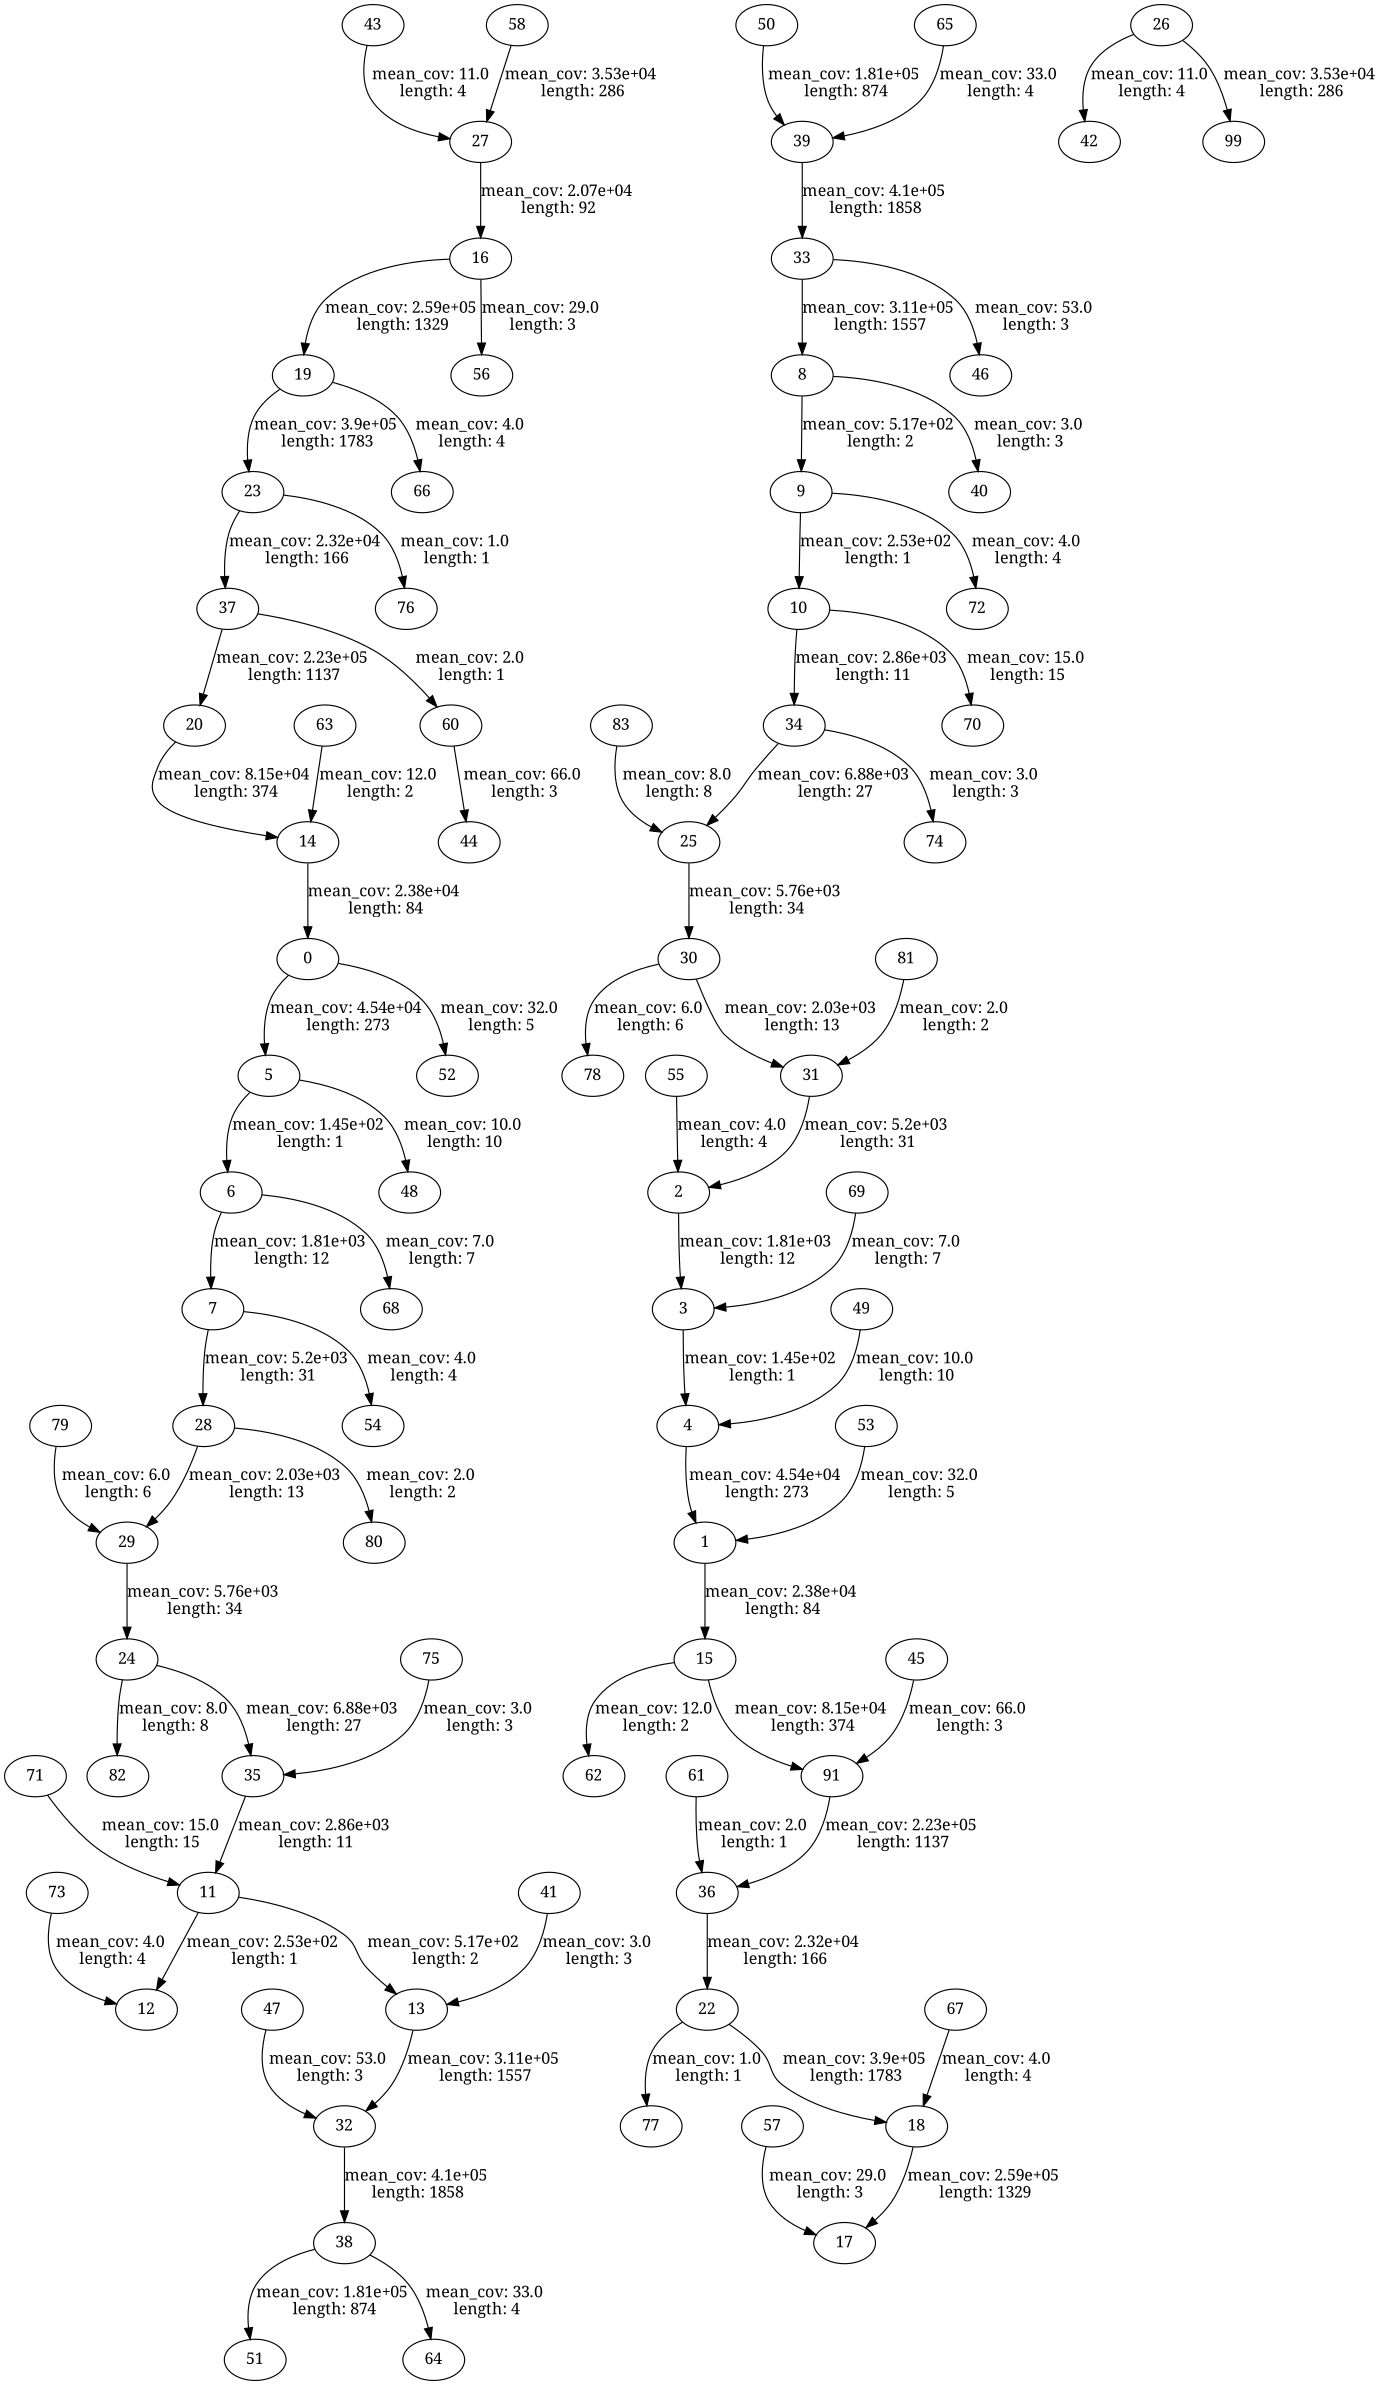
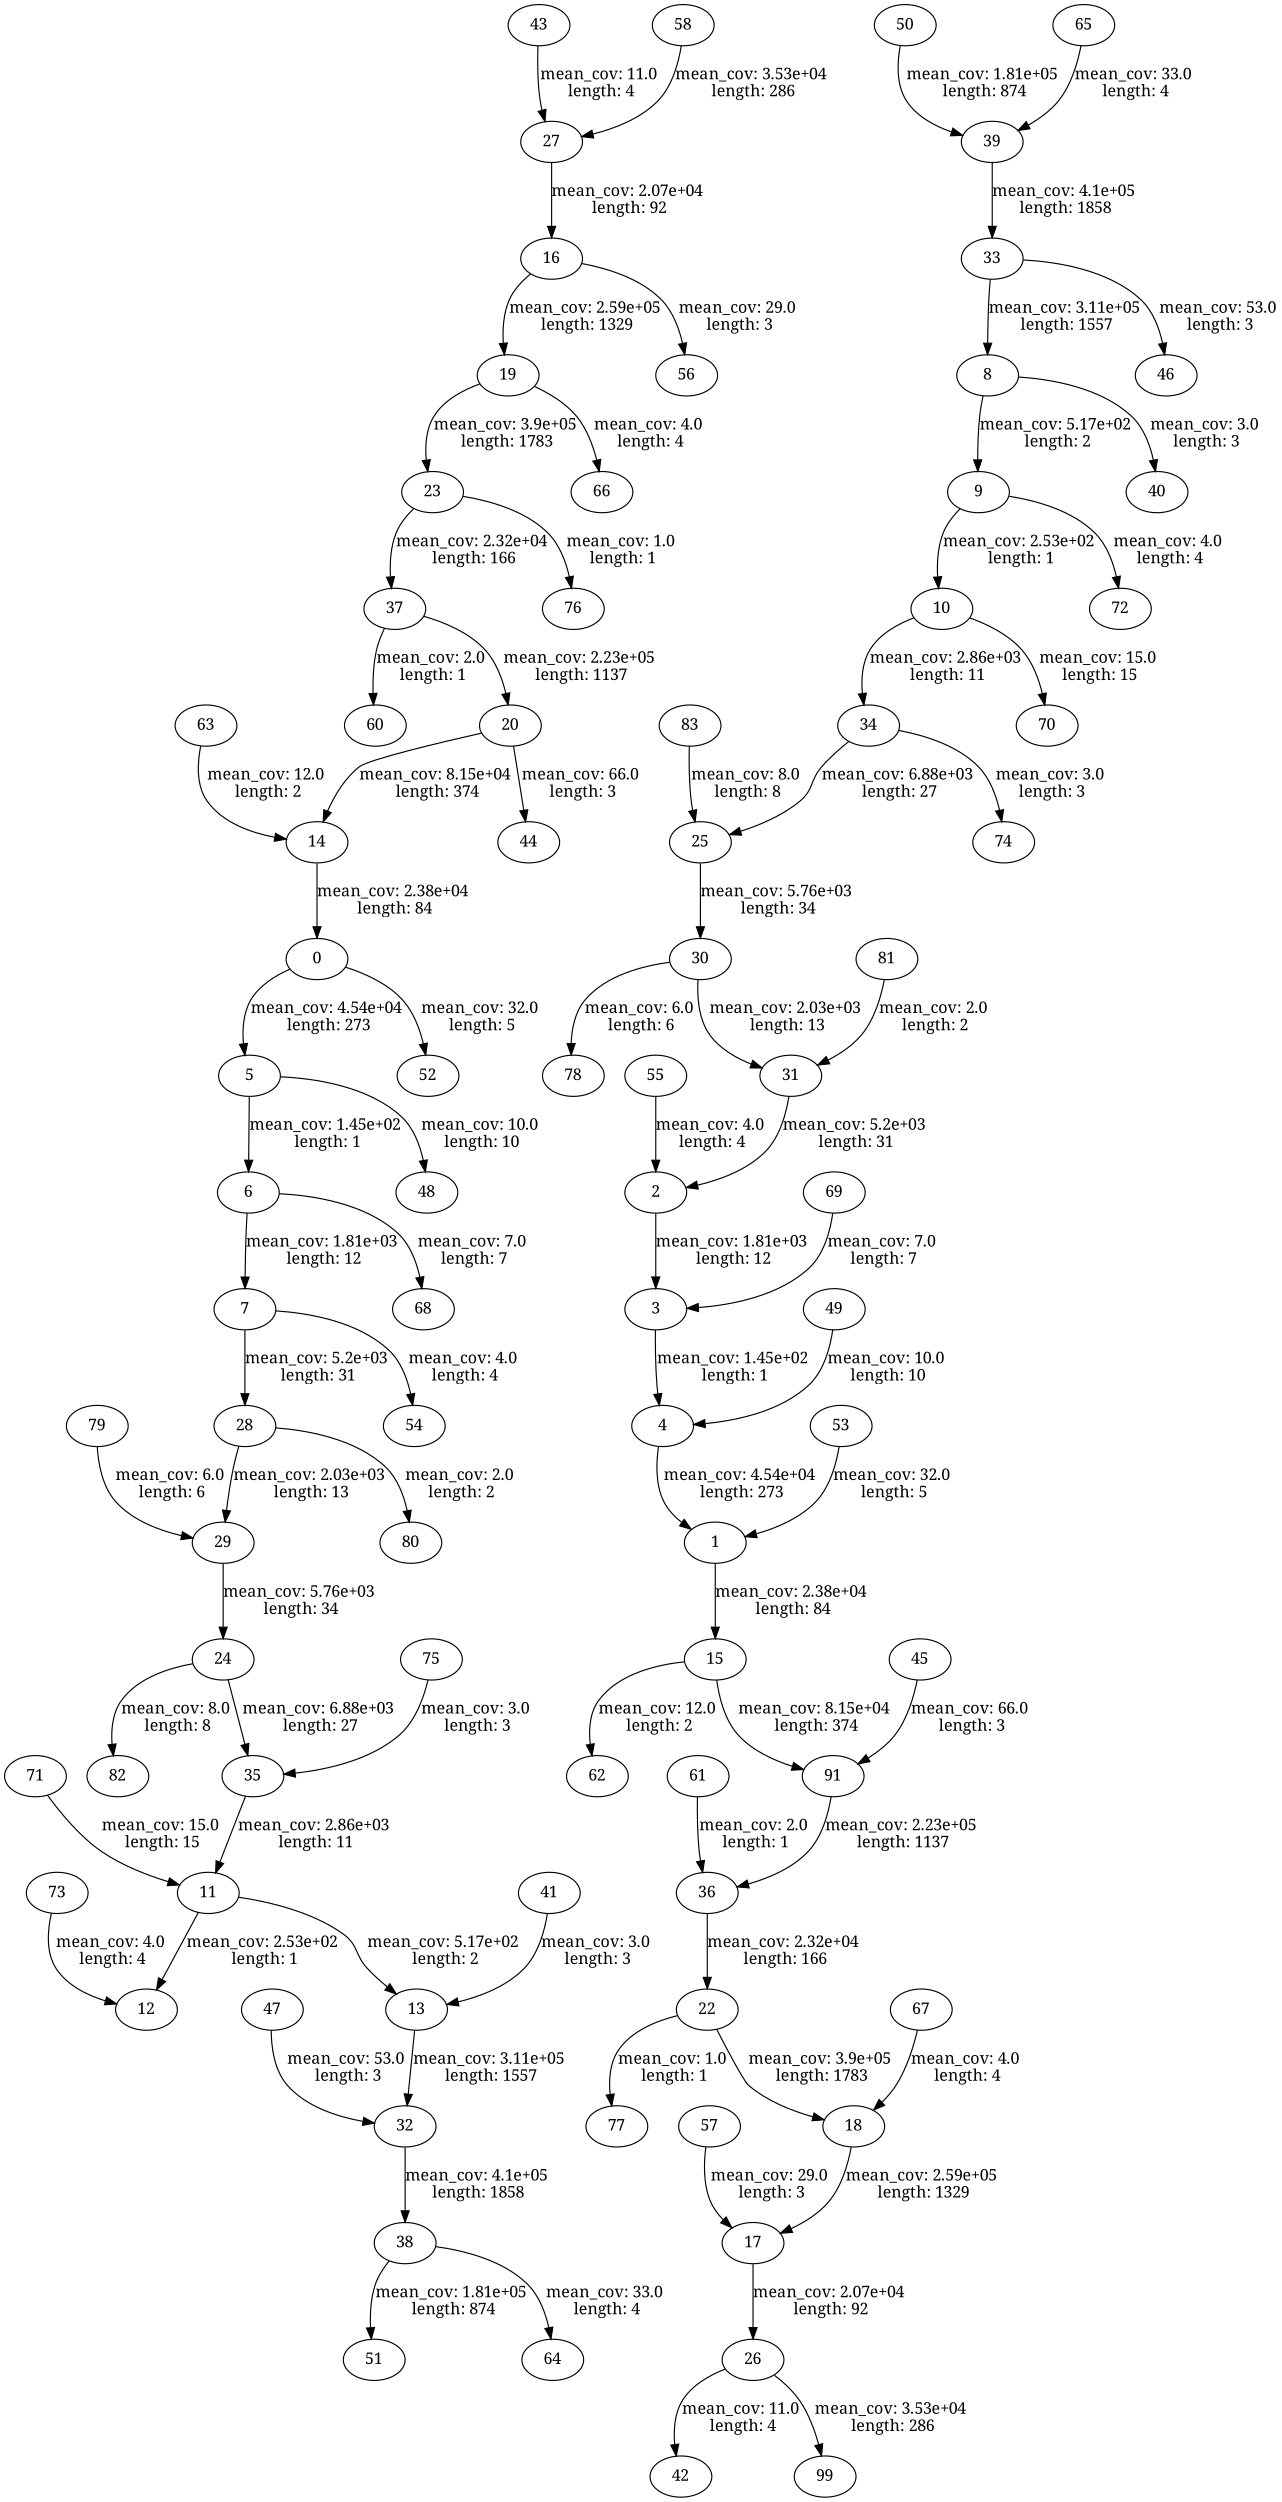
(459, 778) -> (519, 778)
none -> (753, 2296)
